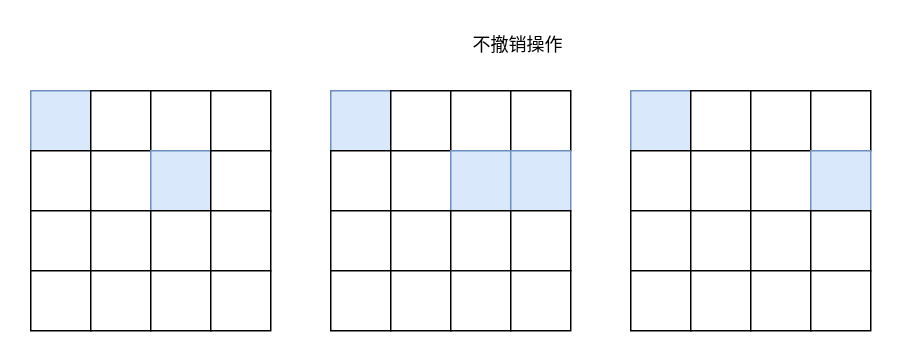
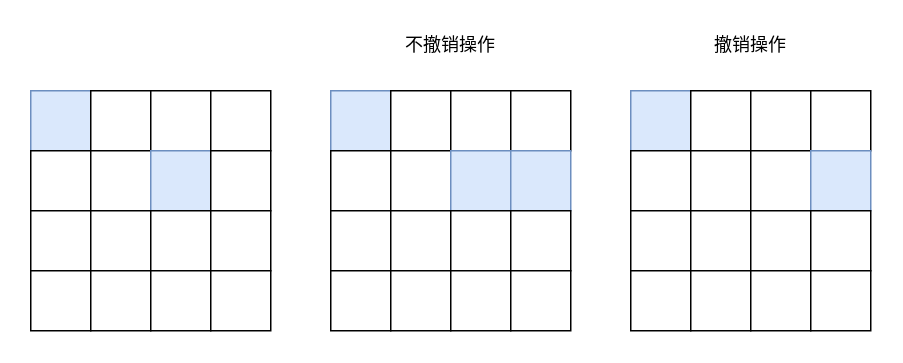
(518, 46) -> (451, 46)
none -> (751, 46)
